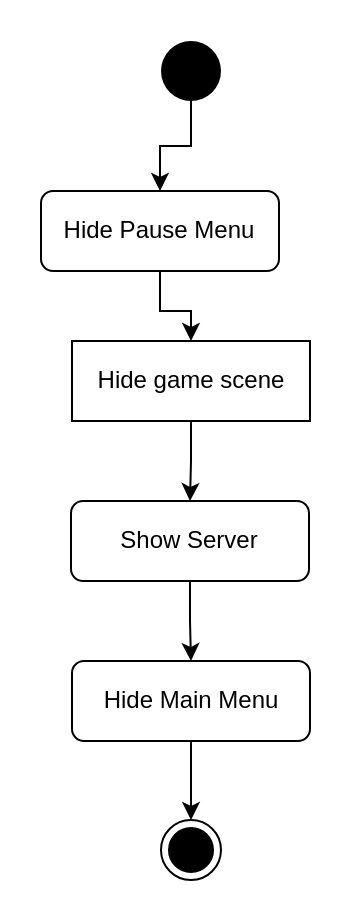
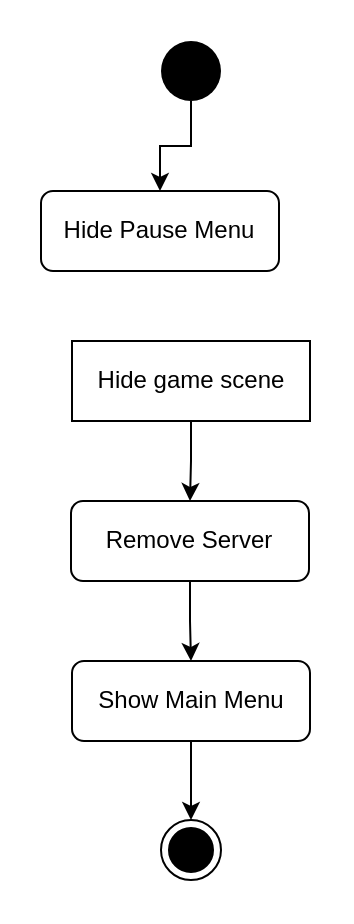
(164, 311) -> none
(190, 541) -> (190, 541)
(192, 701) -> (192, 701)
